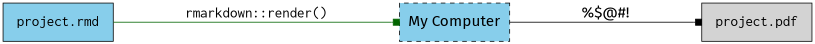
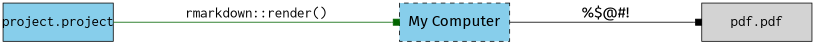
(58, 22) -> (58, 22)
(757, 22) -> (757, 22)
